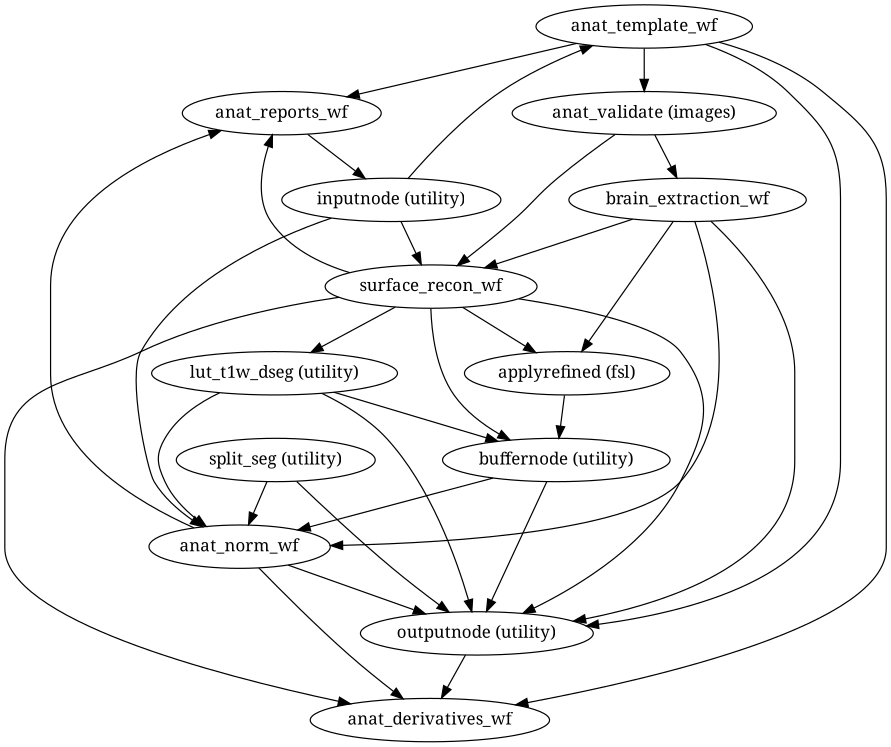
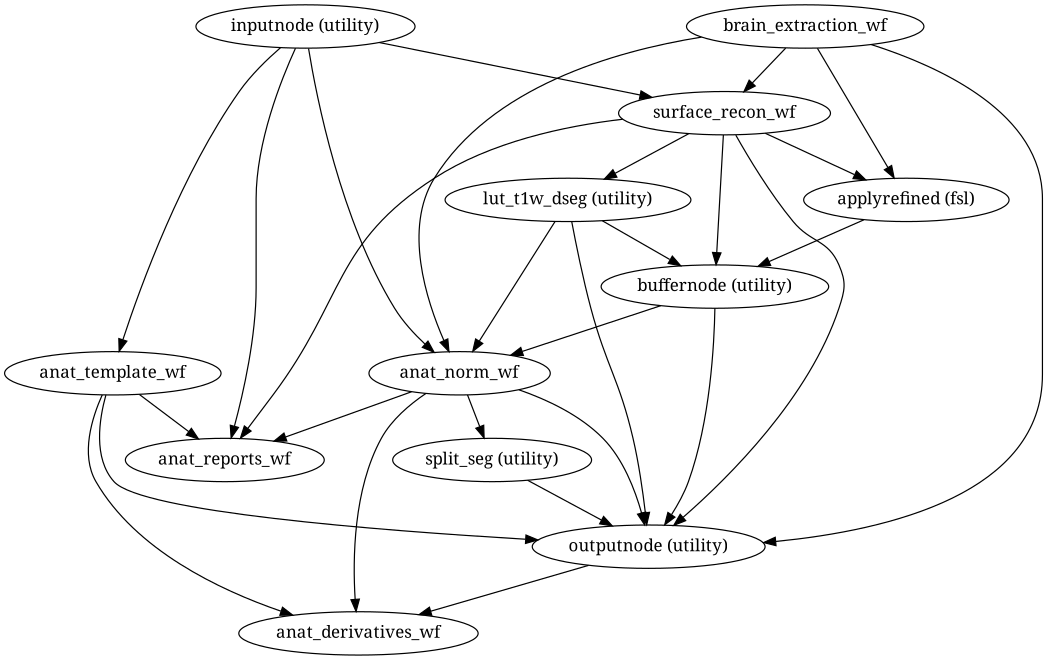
(644, 113) -> none
(332, 153) -> (256, 235)
(5, 497) -> none
(260, 498) -> (474, 411)
